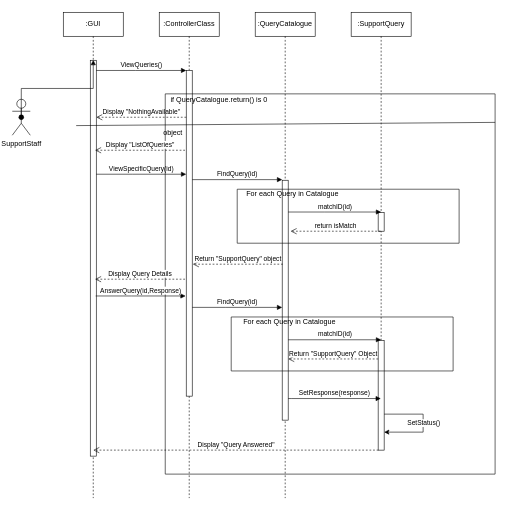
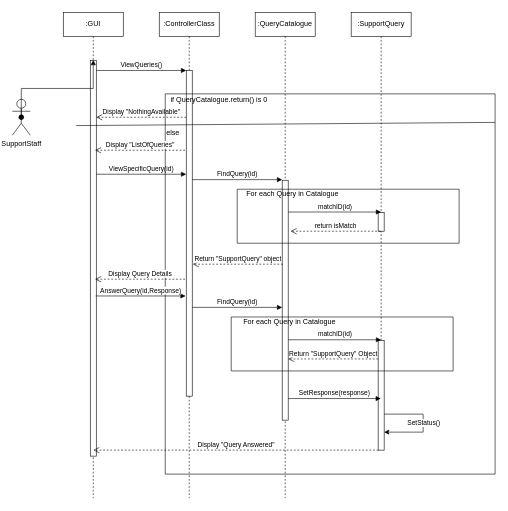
(173, 133) -> (173, 133)
